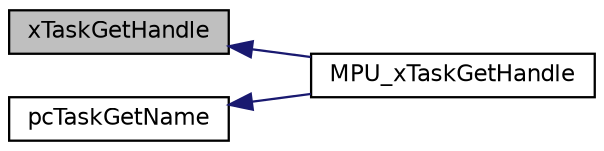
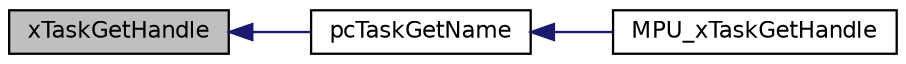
(281, 53) -> (282, 32)
